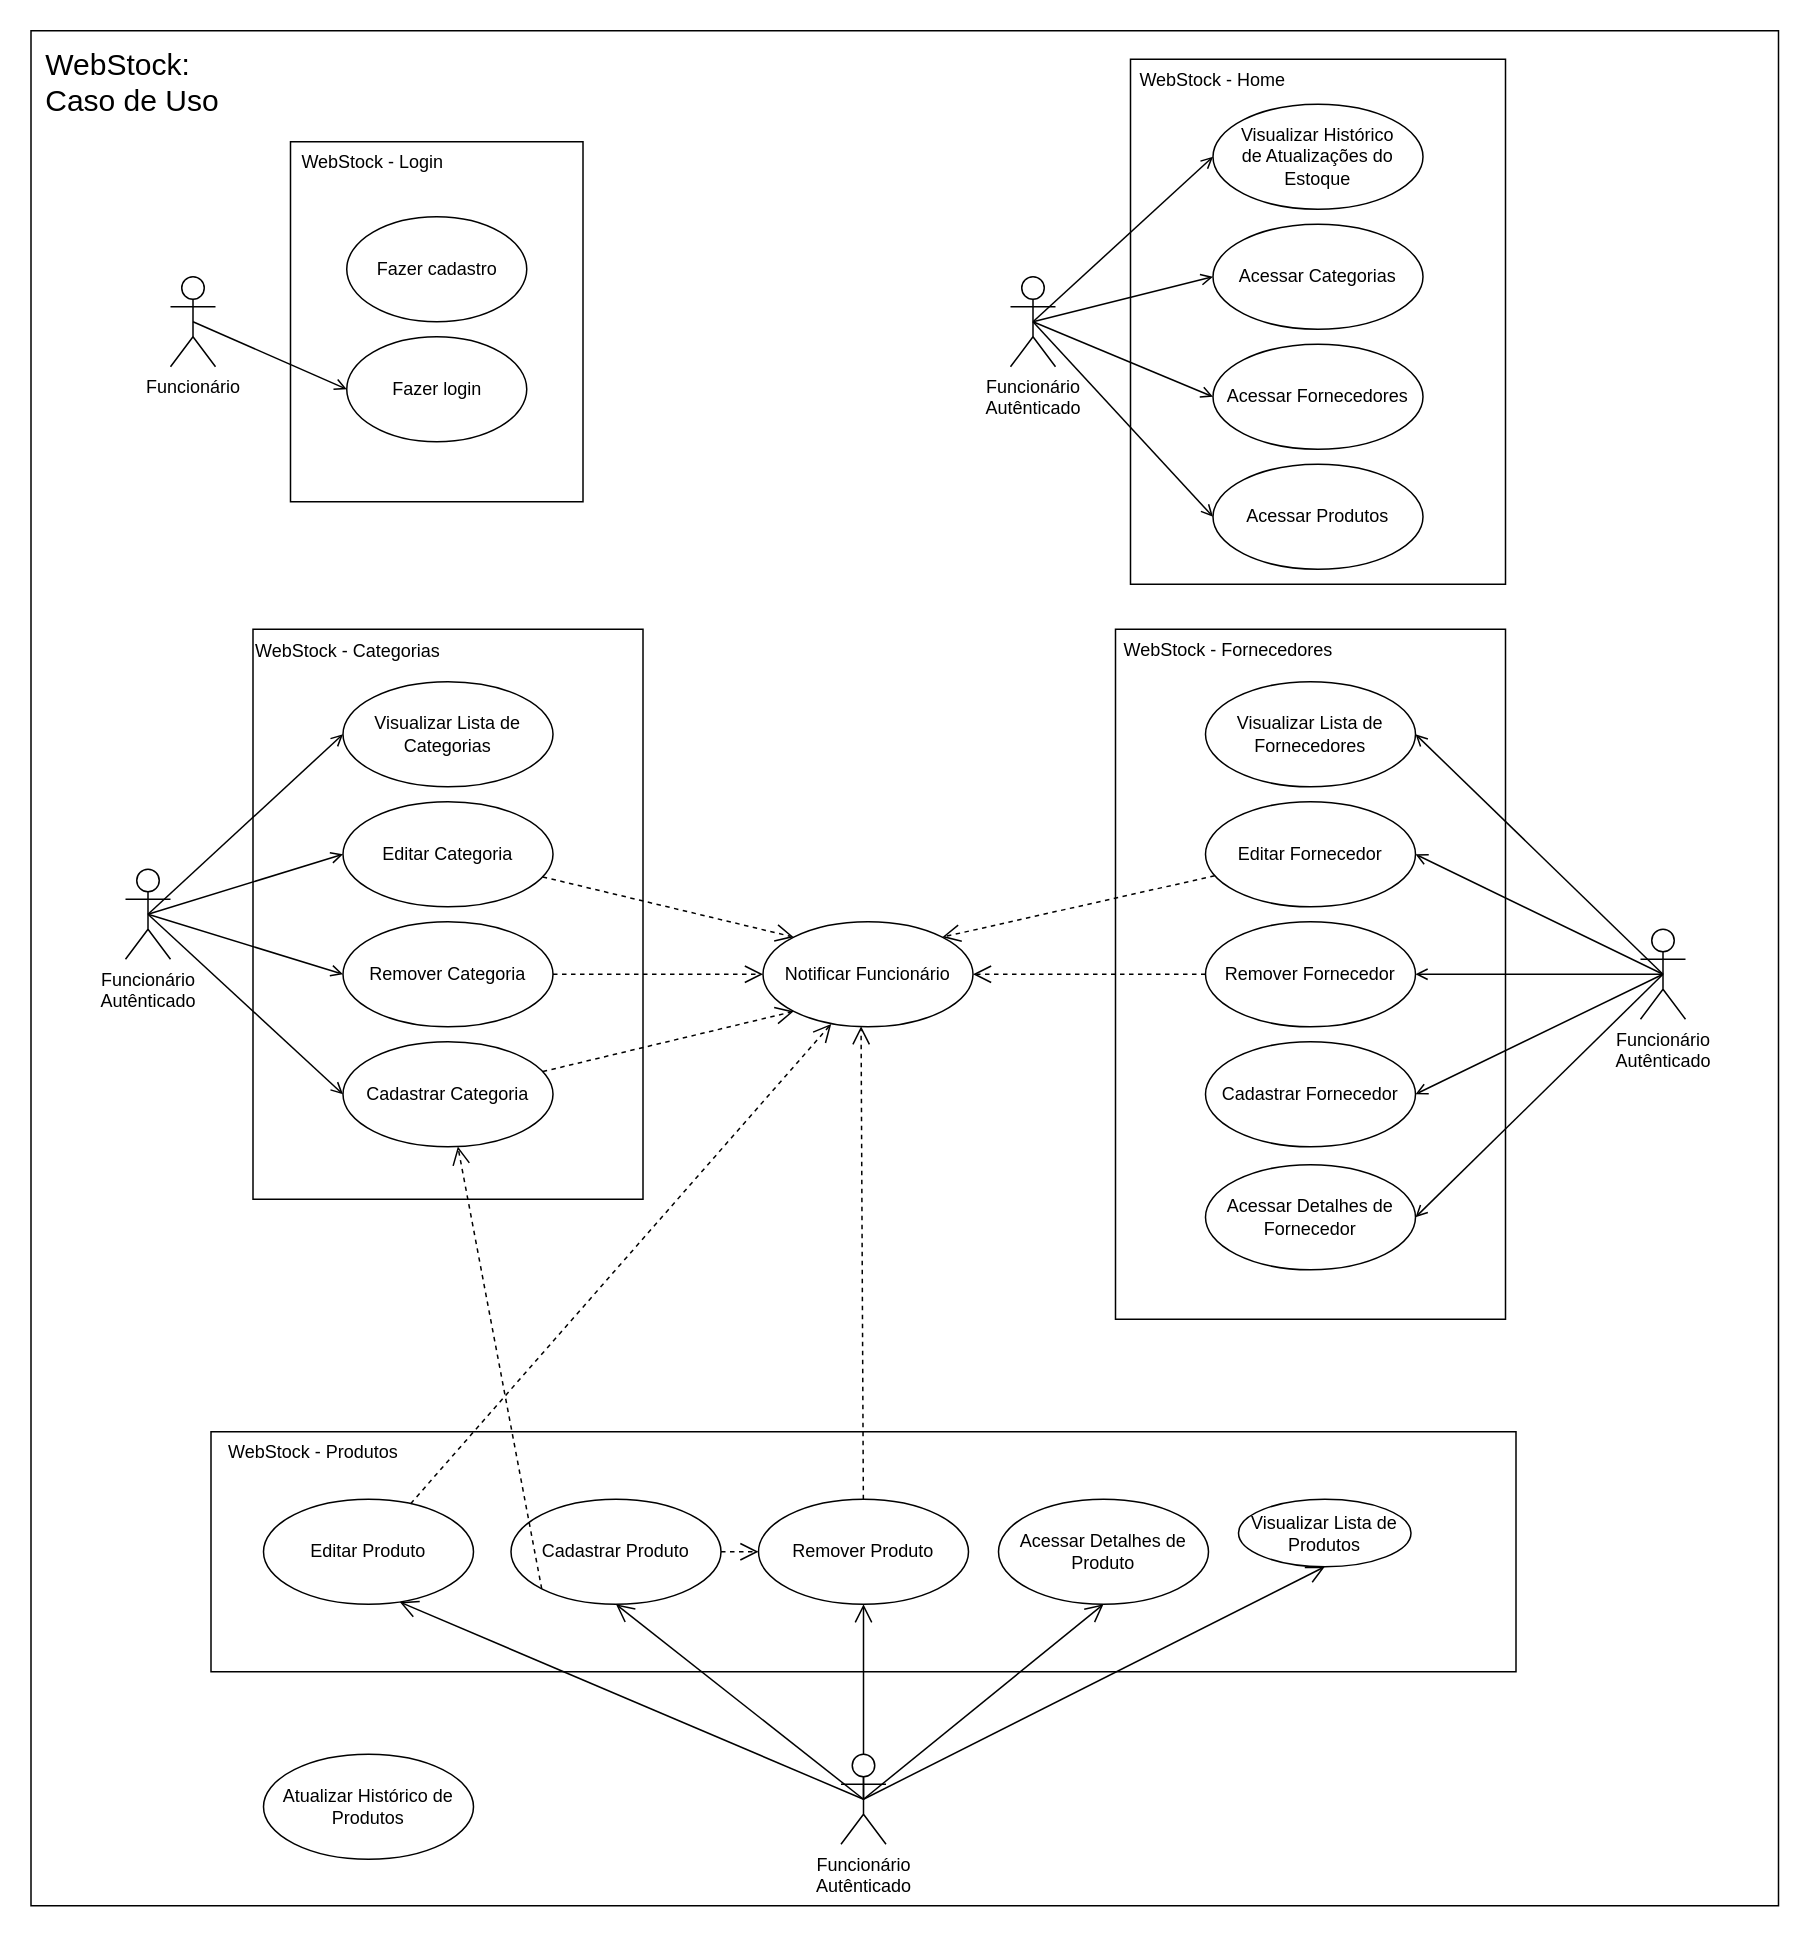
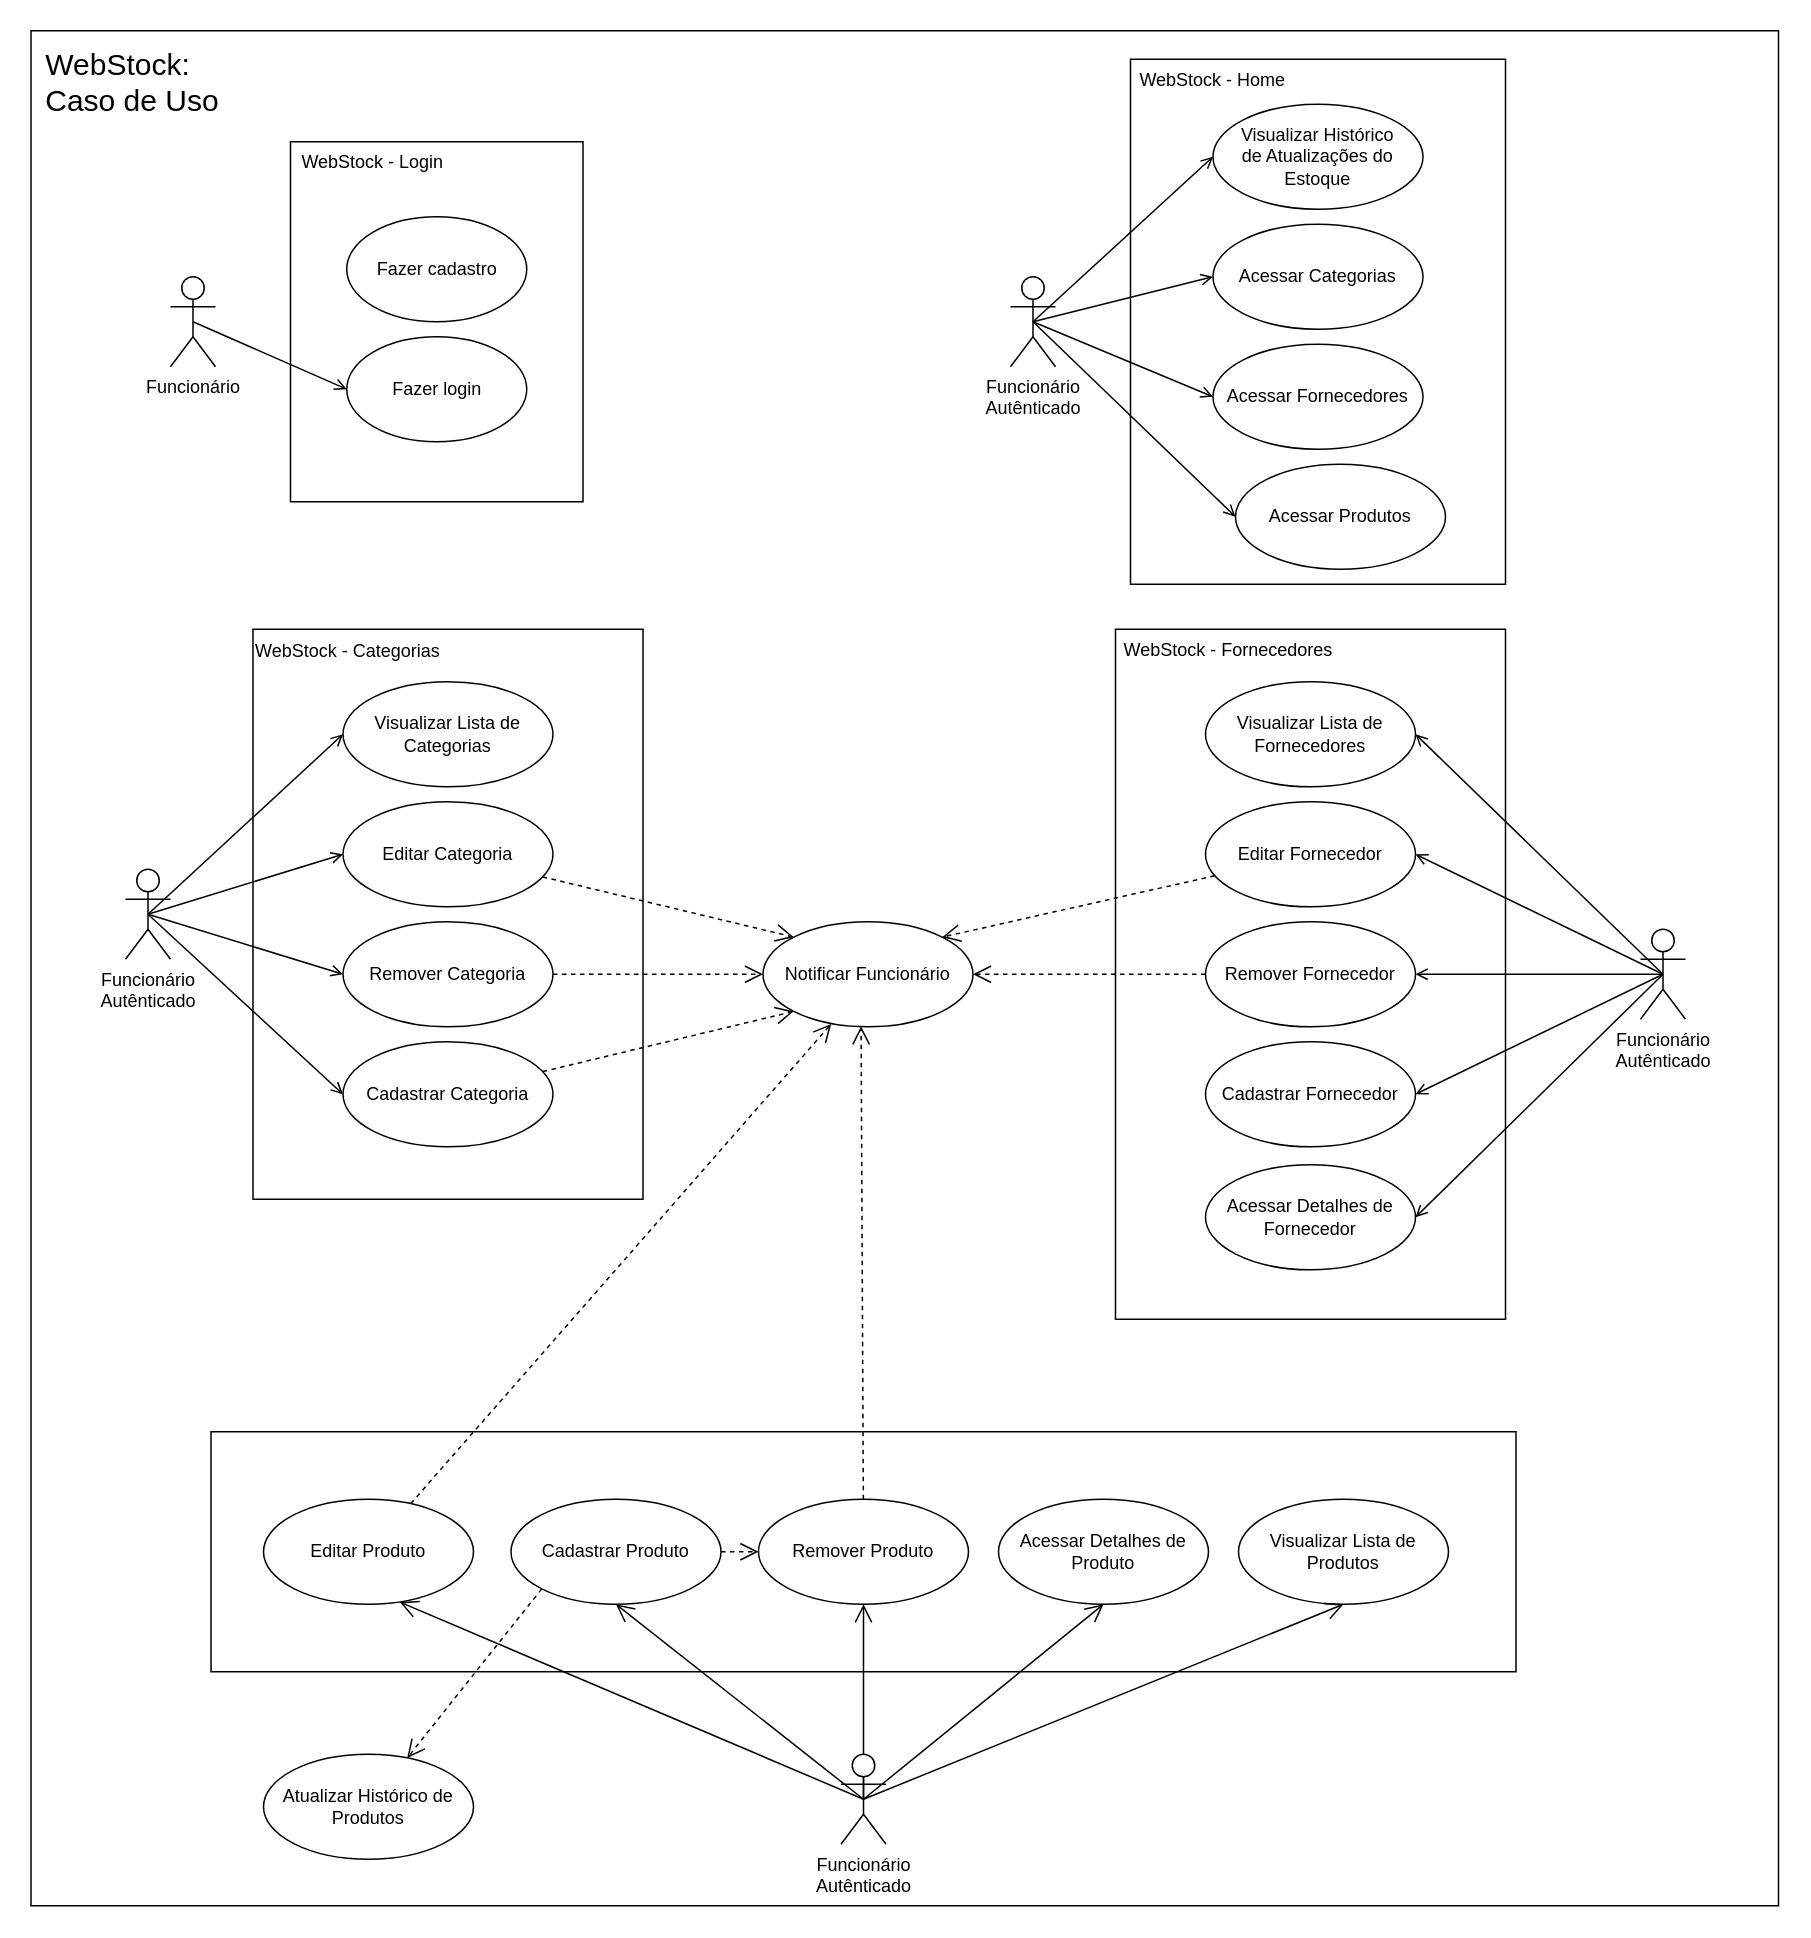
(1318, 517) -> (1340, 517)
(500, 1369) -> (475, 1672)
(308, 1451) -> none
(1325, 1533) -> (1343, 1552)
